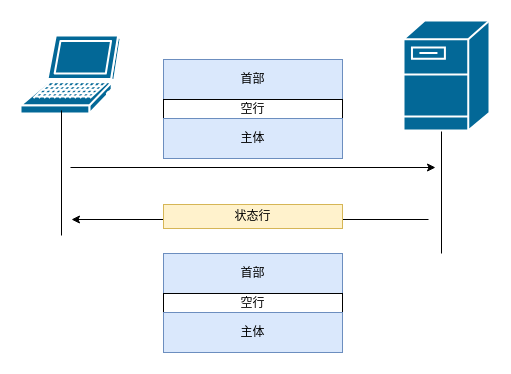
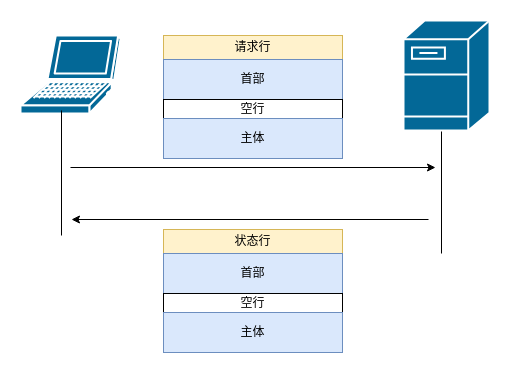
none -> (253, 48)
(253, 217) -> (253, 242)
